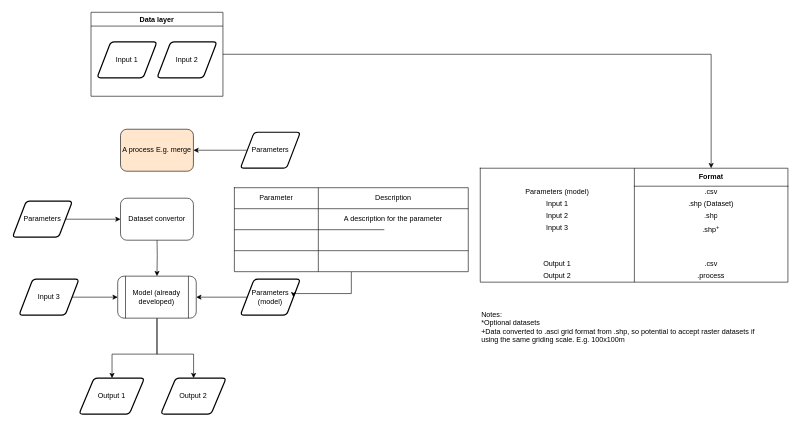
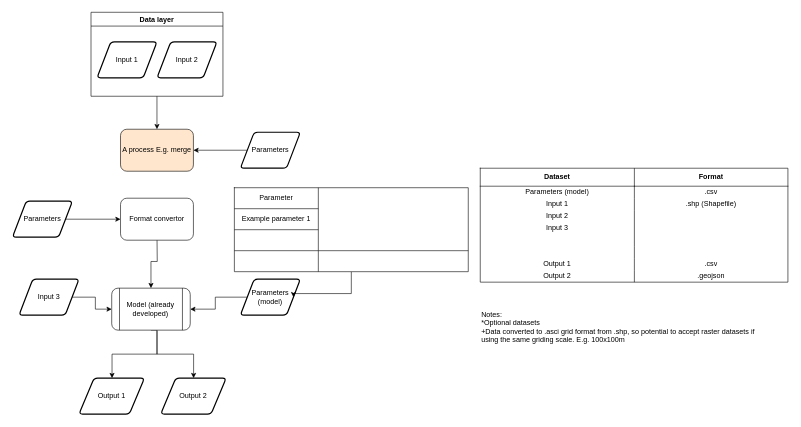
(710, 54) -> (157, 123)
none -> (557, 177)
(393, 198) -> none
(711, 204) -> (711, 204)
(711, 216) -> none
(157, 219) -> (157, 219)
none -> (276, 219)
(393, 219) -> none
(711, 228) -> none
(711, 276) -> (711, 276)
(157, 297) -> (151, 309)
